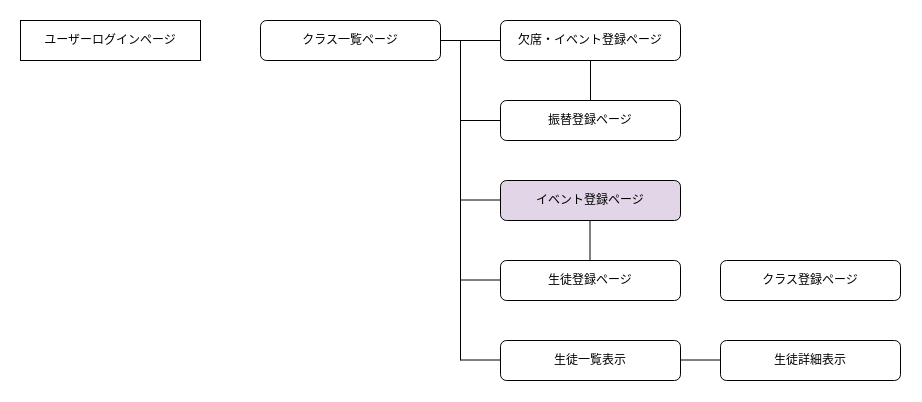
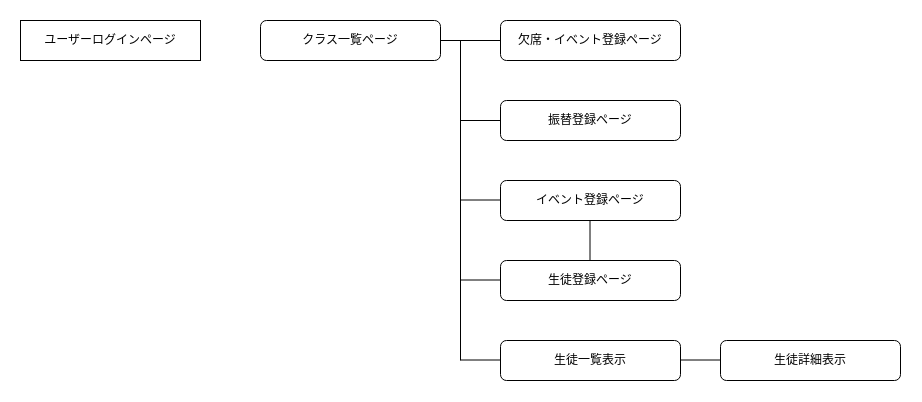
(591, 81) -> none
(591, 201) -> (591, 201)
(811, 281) -> none
